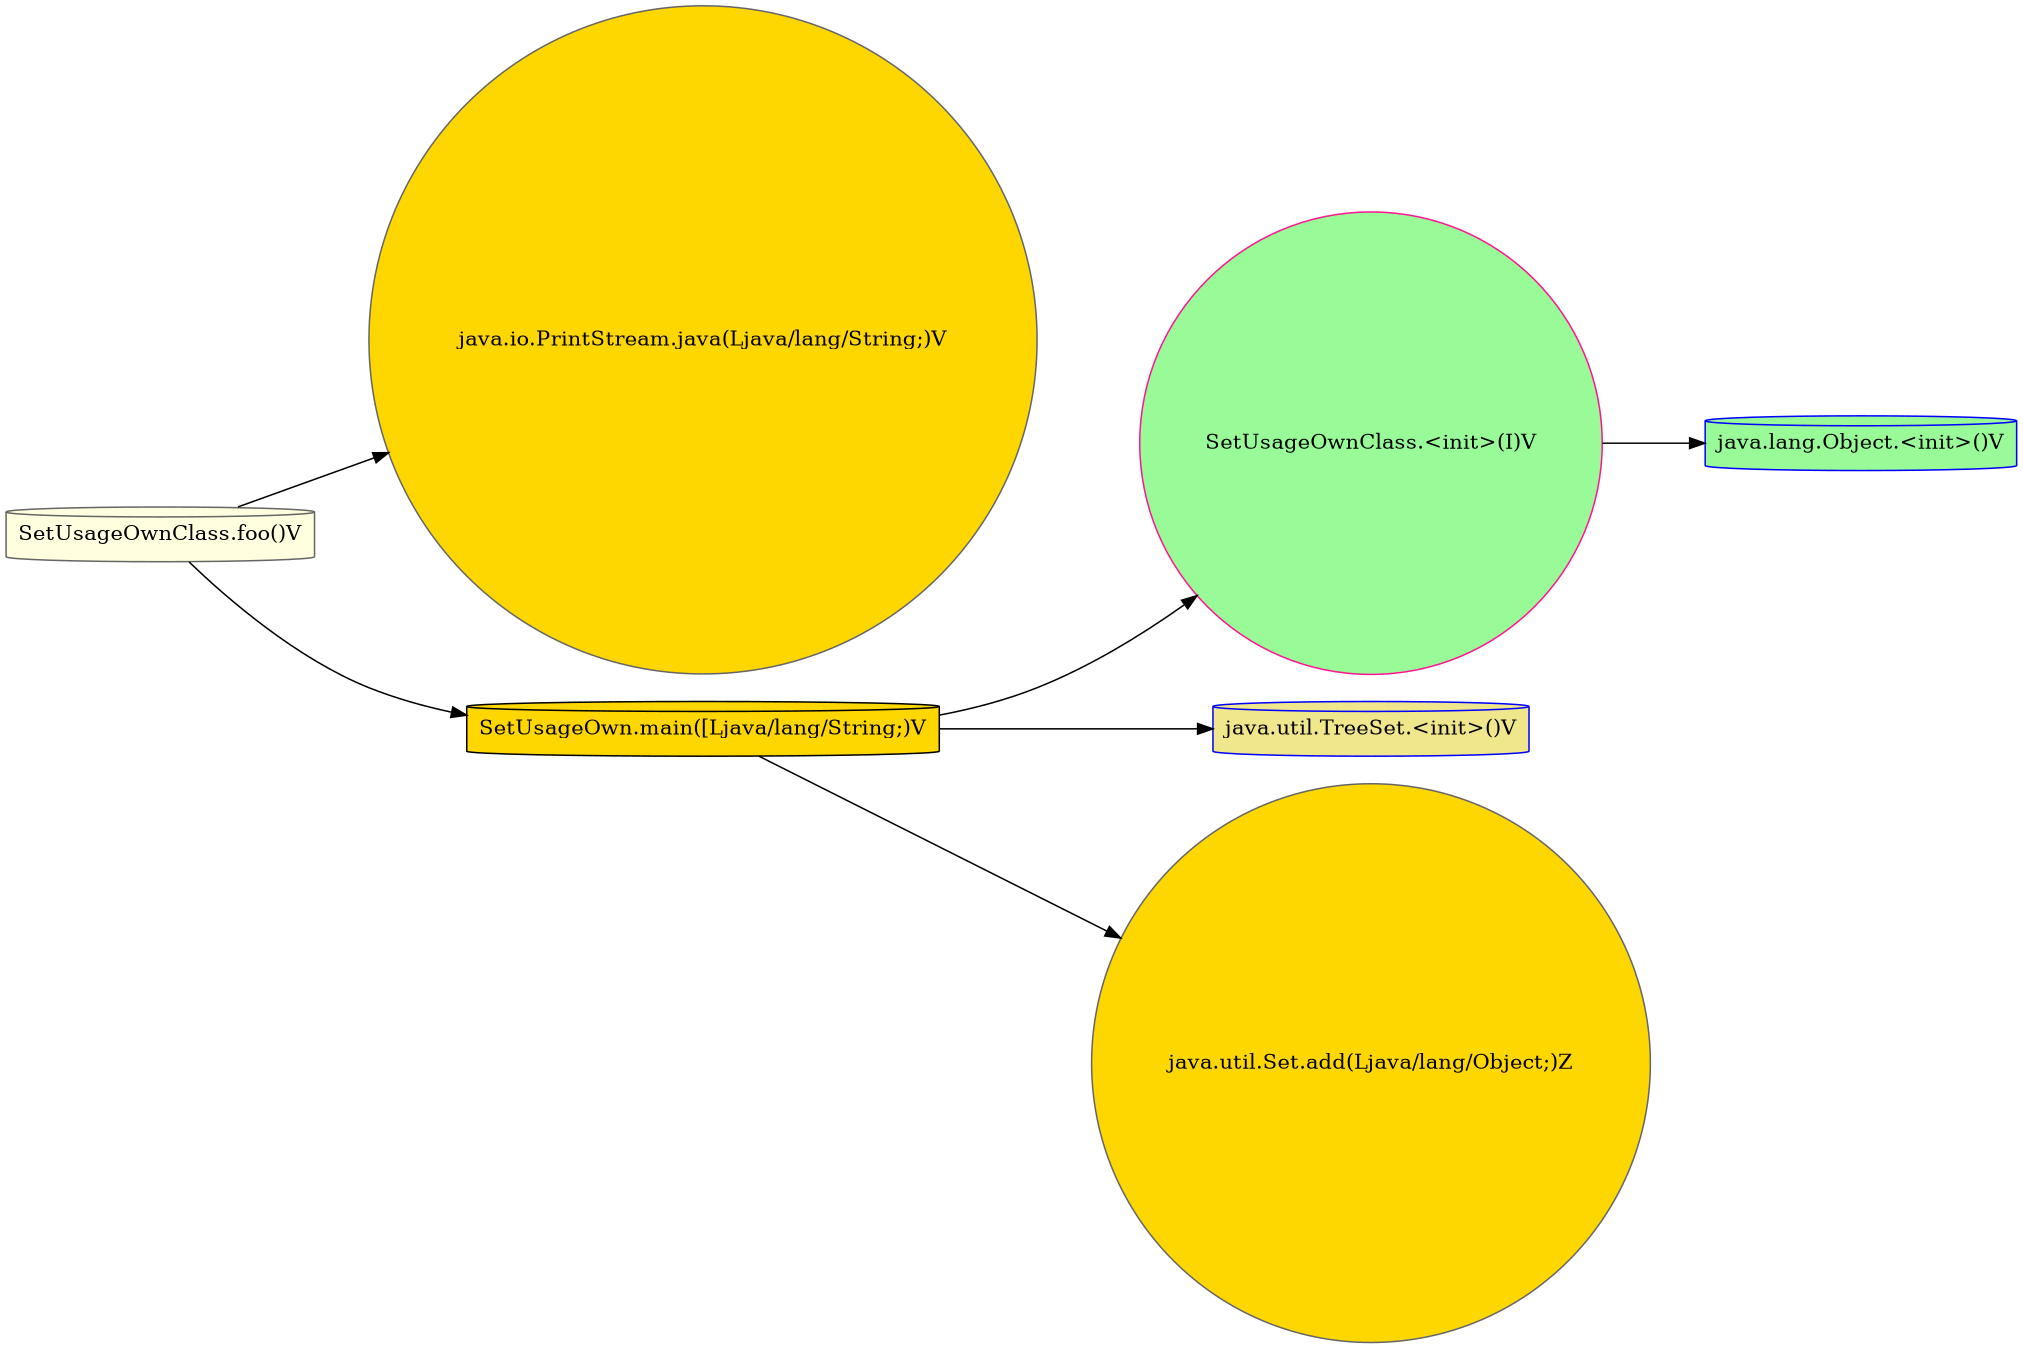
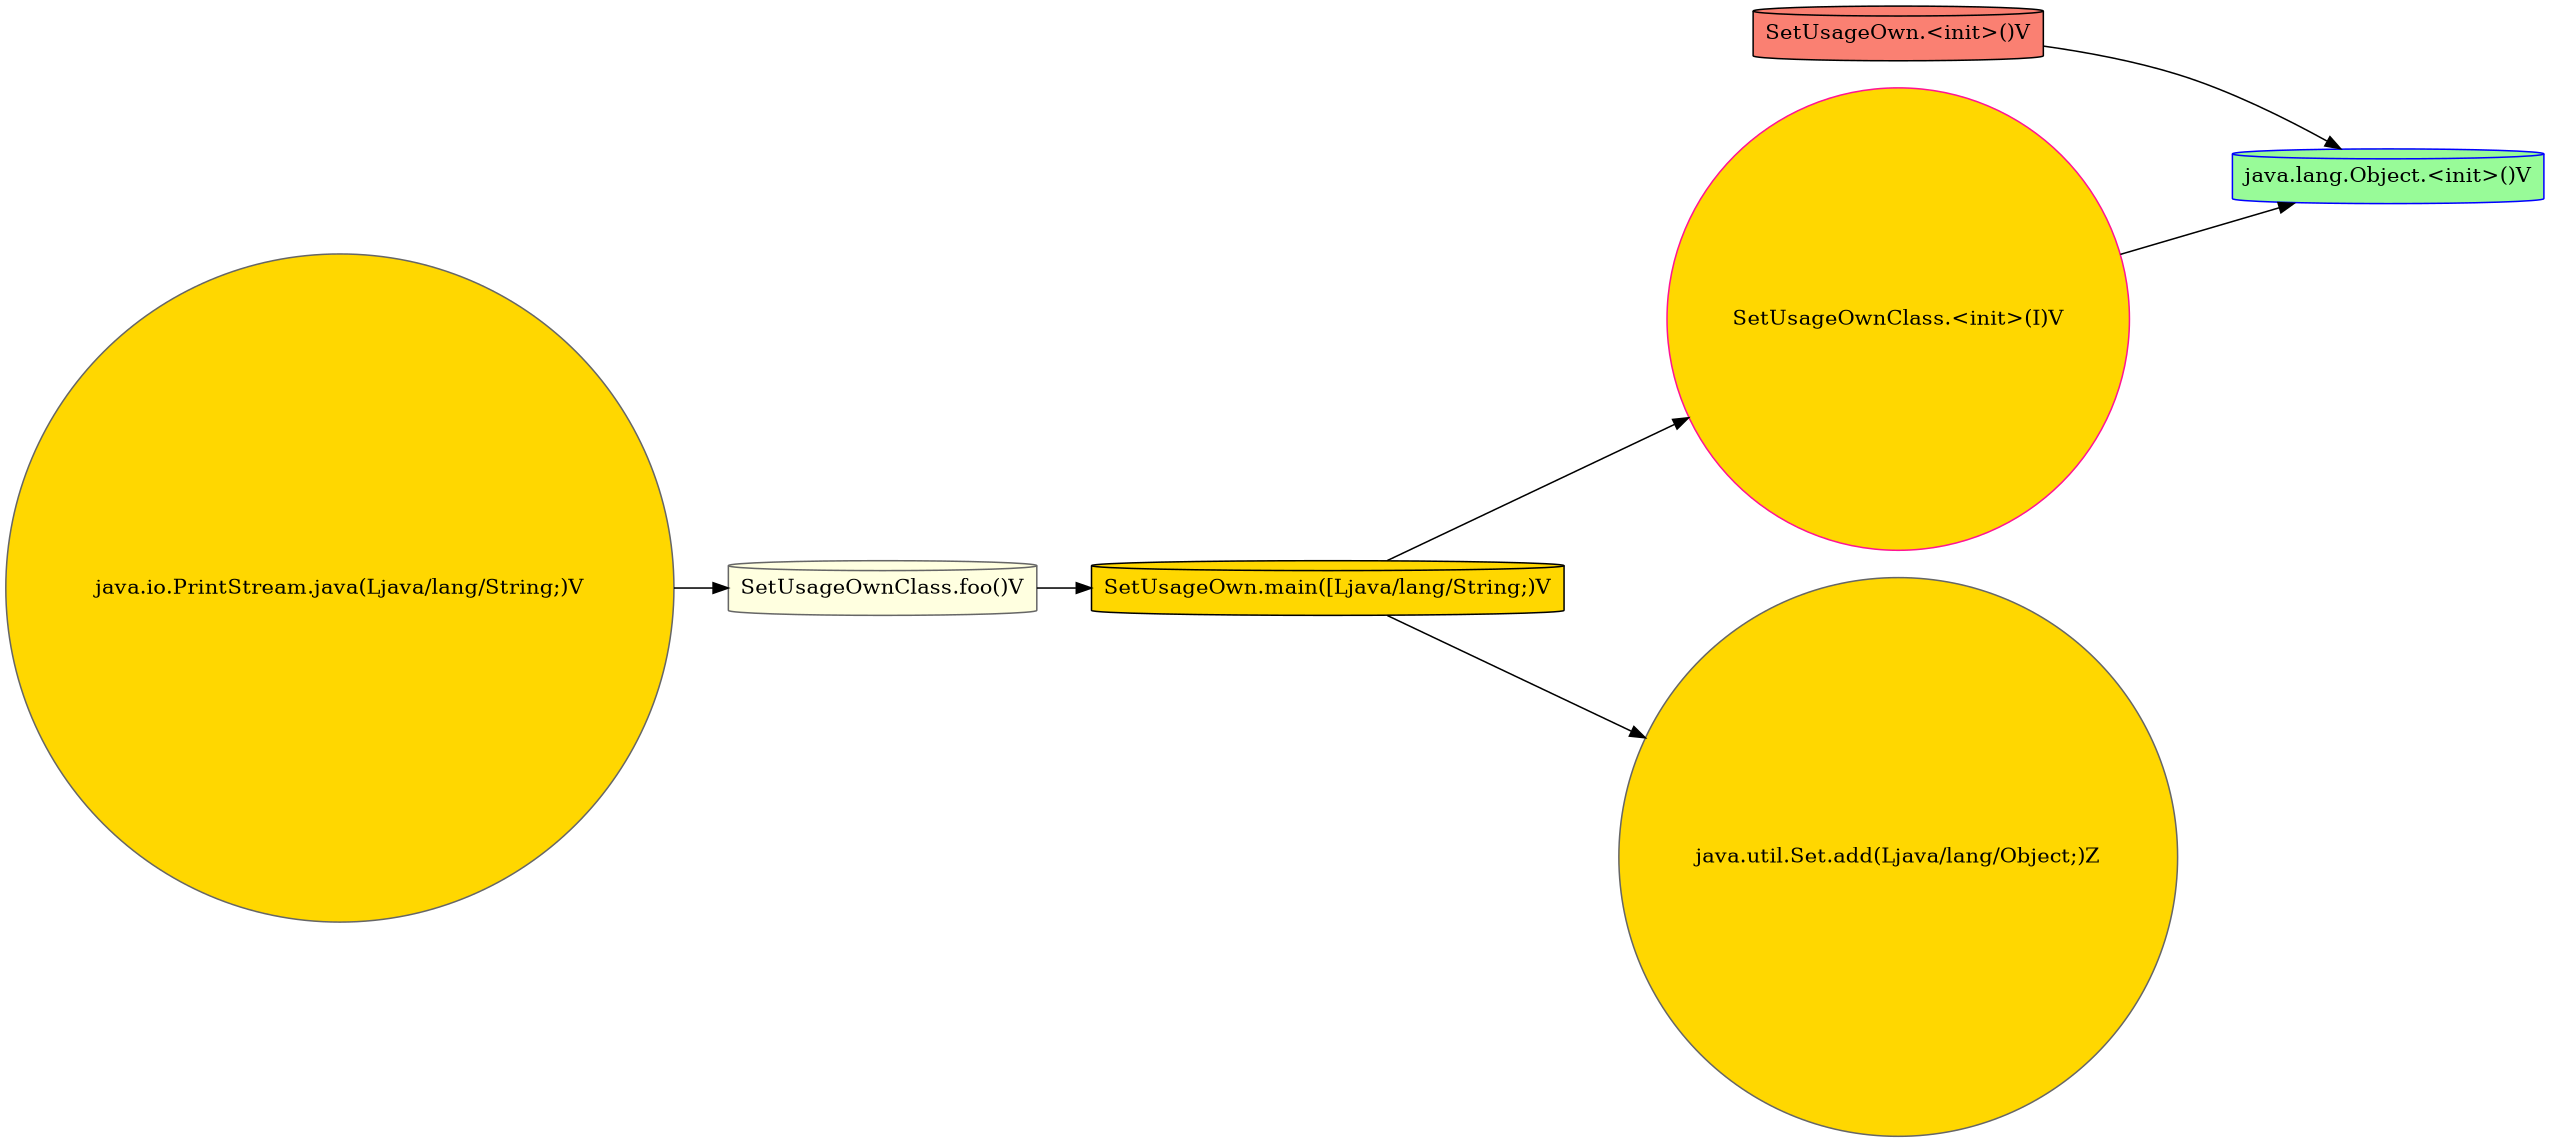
none -> (1898, 33)
(1371, 443) -> (1898, 319)
(306, 482) -> (693, 588)
(1371, 729) -> none
